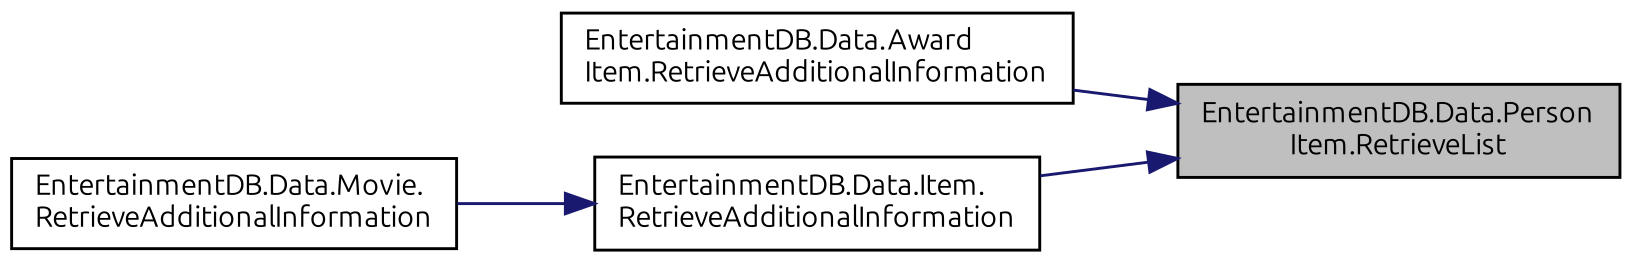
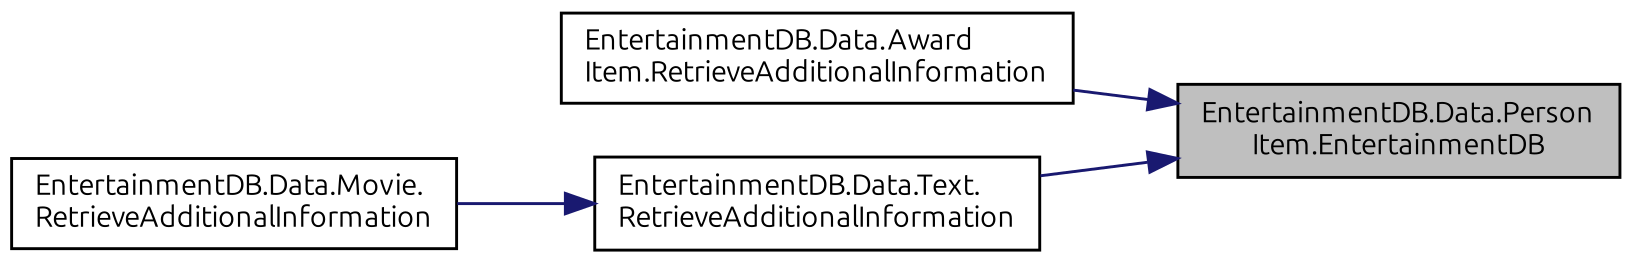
(1399, 131) -> (1399, 131)
(817, 204) -> (817, 204)
